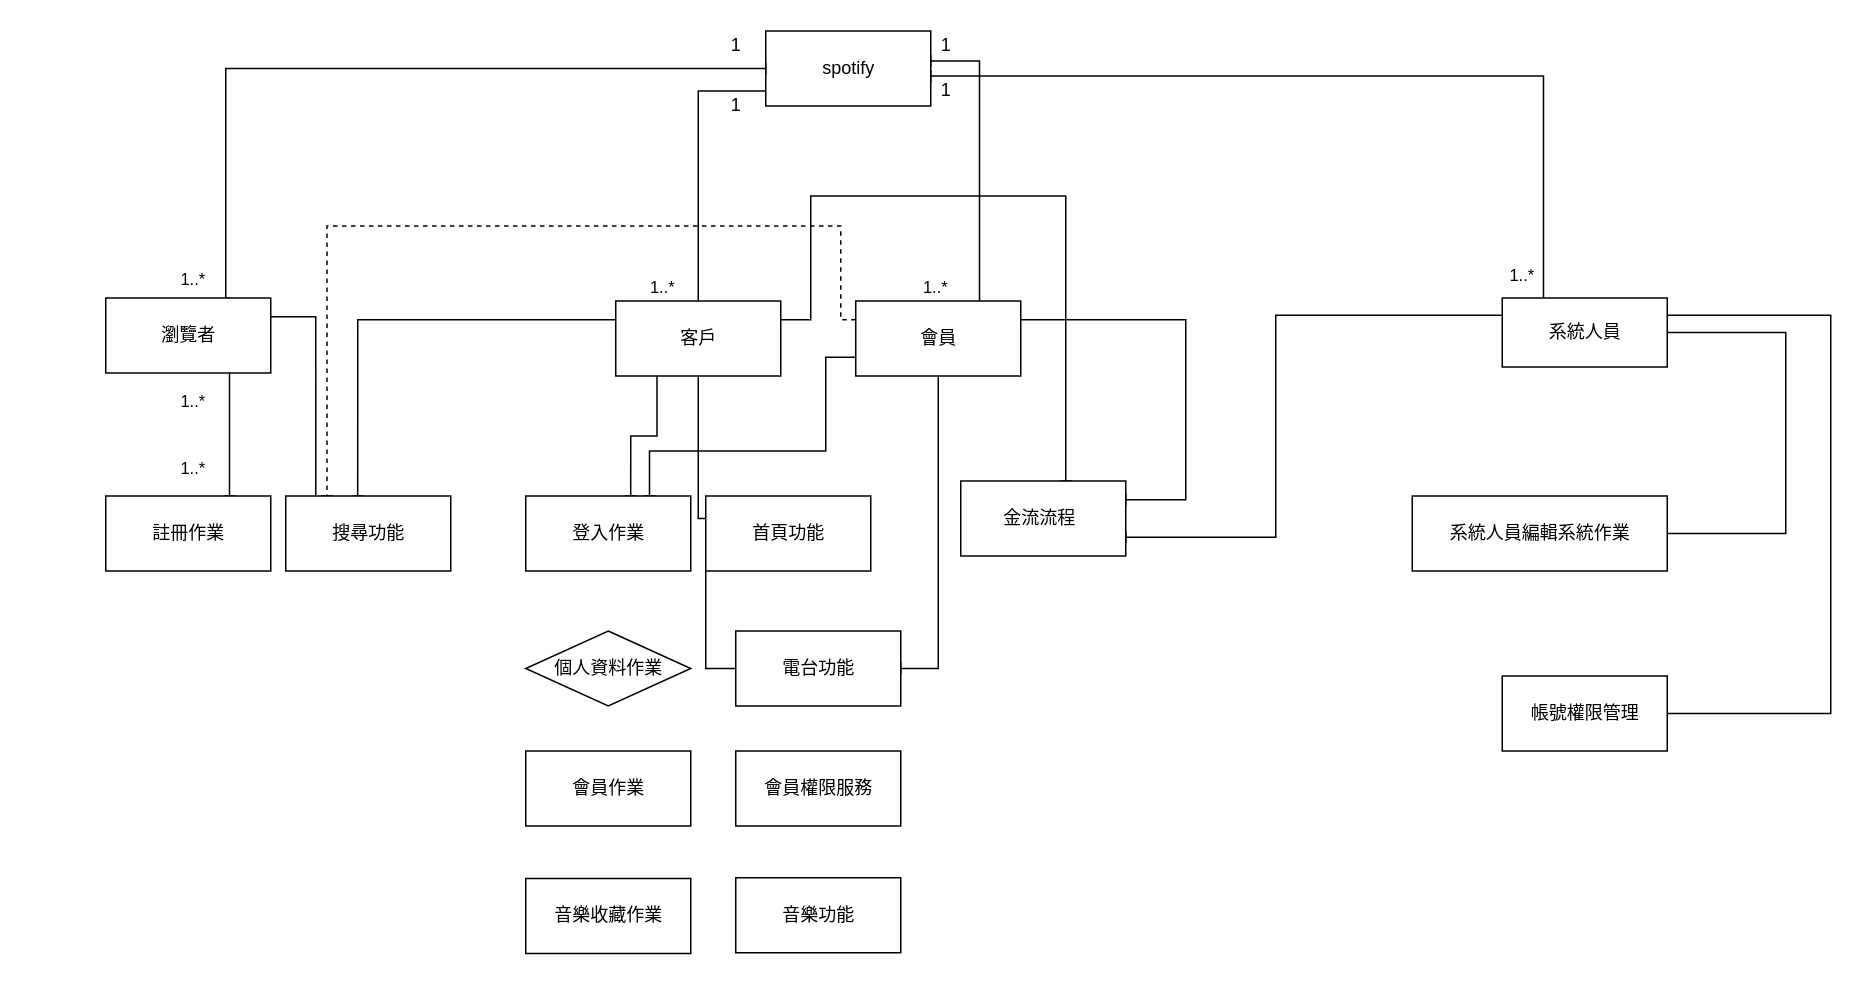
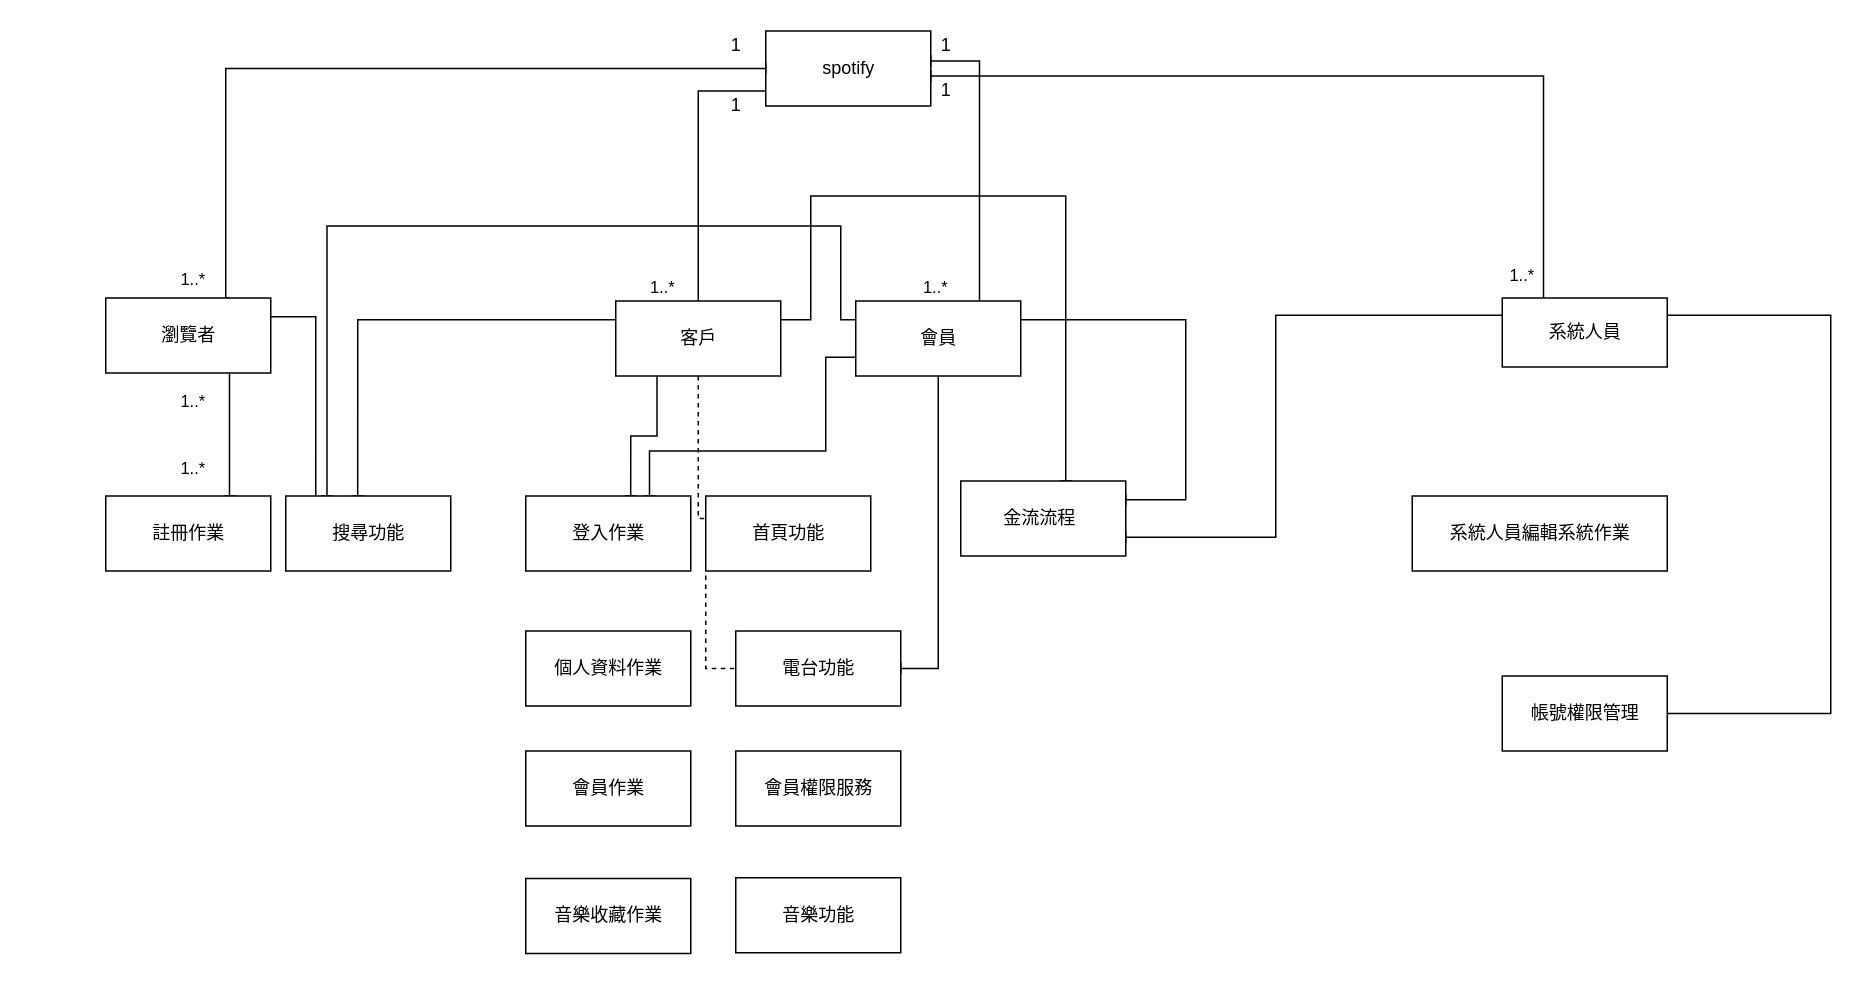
(501, 226) -> (501, 226)
(1786, 432) -> none
(698, 453) -> (698, 453)
(608, 668) -> (608, 668)
